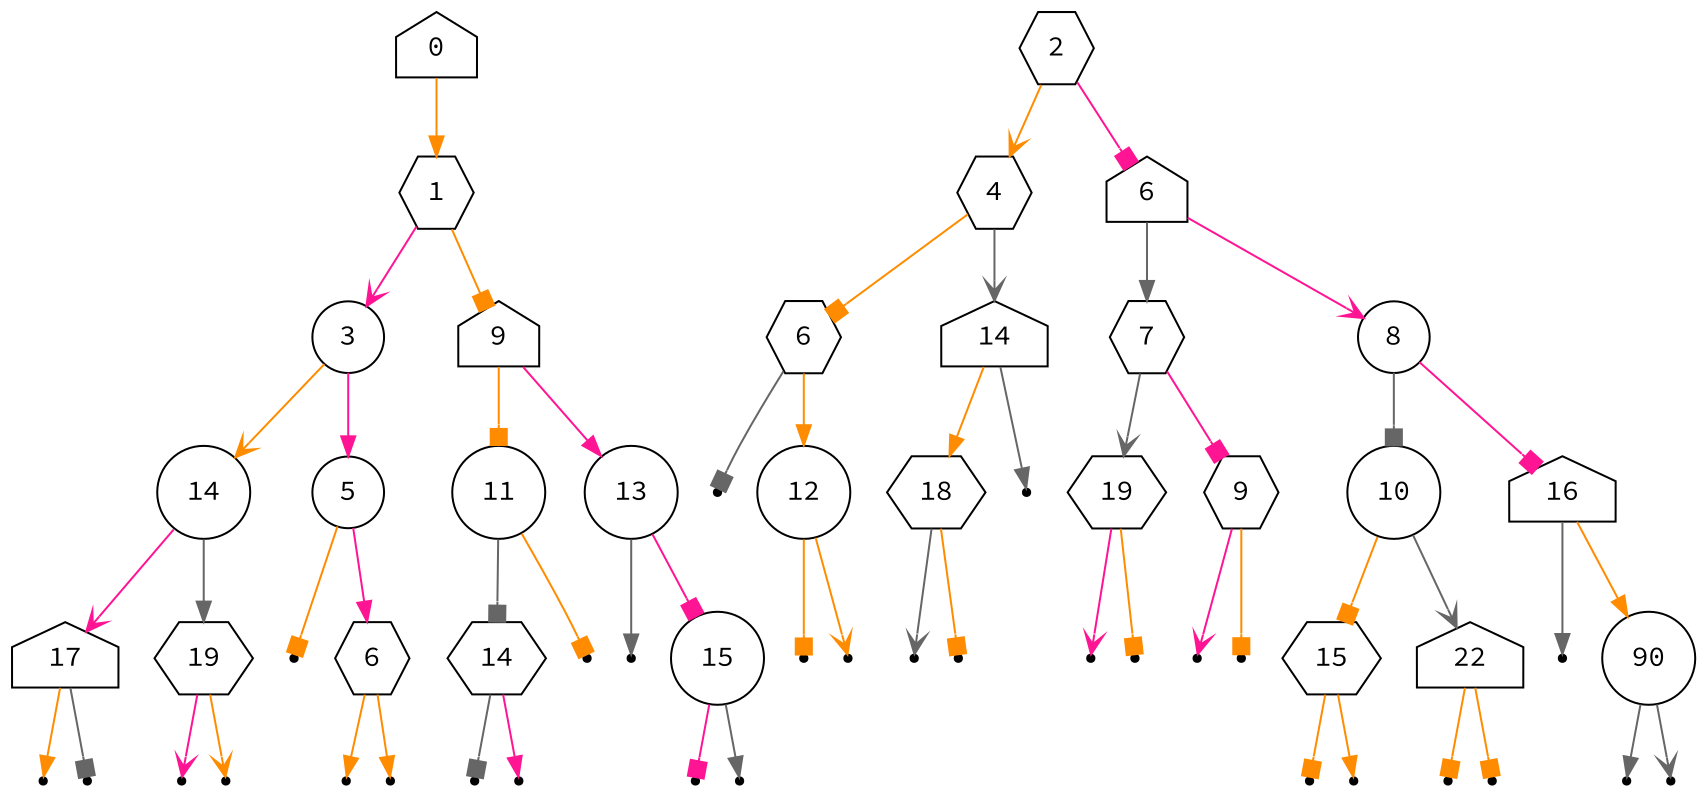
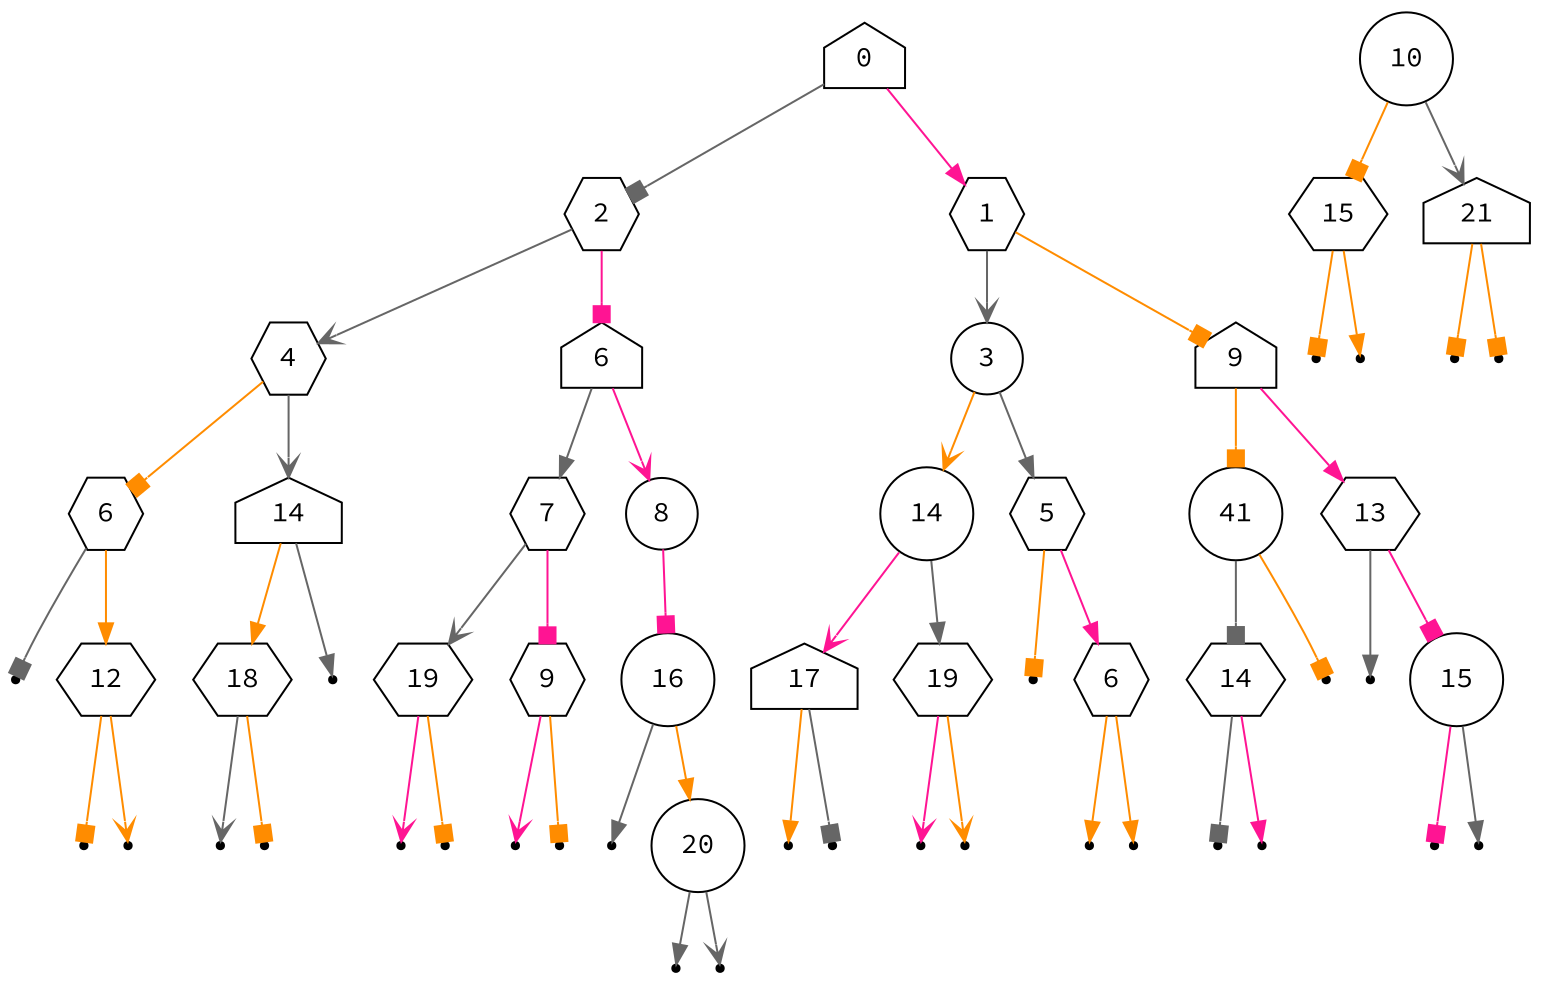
(437, 107) -> (919, 129)
(1030, 111) -> (455, 282)
none -> (736, 135)
(397, 258) -> (987, 276)
(1394, 399) -> none
(348, 404) -> (1013, 425)
(348, 492) -> (1047, 514)
(499, 492) -> (1236, 514)
(631, 492) -> (1370, 514)
(804, 492) -> (106, 680)
(1562, 492) -> (668, 680)
(1470, 658) -> (1477, 214)
(1649, 658) -> (698, 846)
